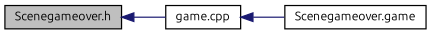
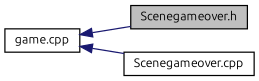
(150, 17) -> (112, 30)
(355, 17) -> (189, 64)
